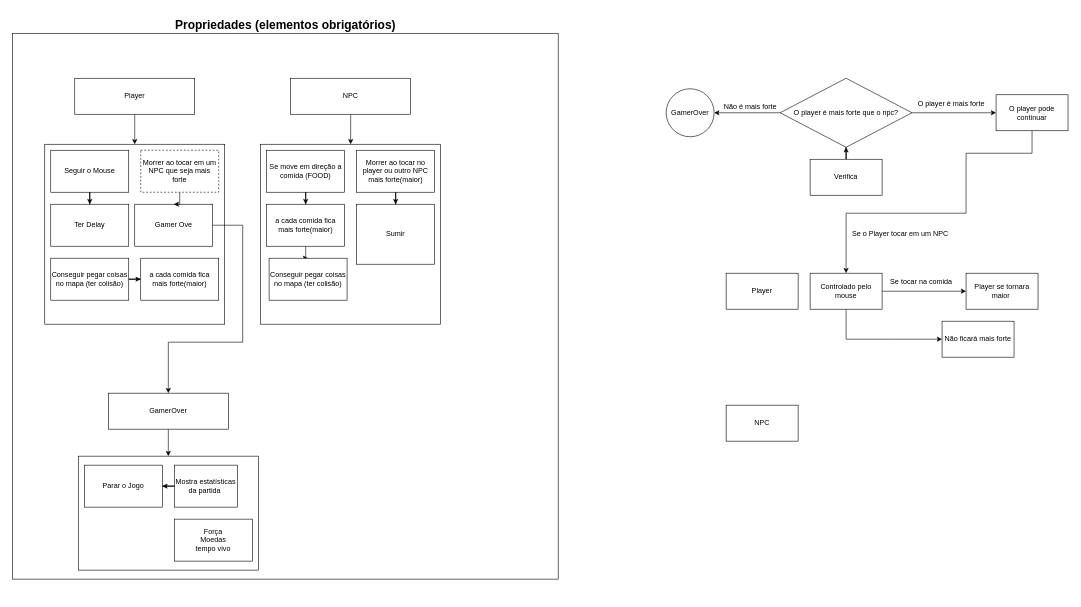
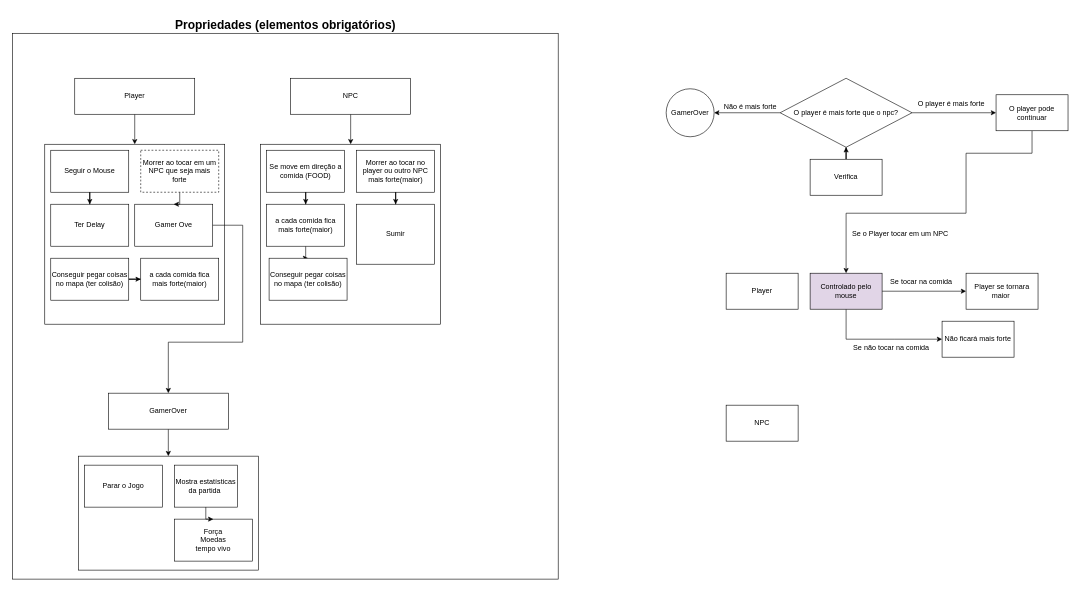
(846, 291) -> (846, 291)
none -> (891, 348)
(166, 486) -> (206, 518)
